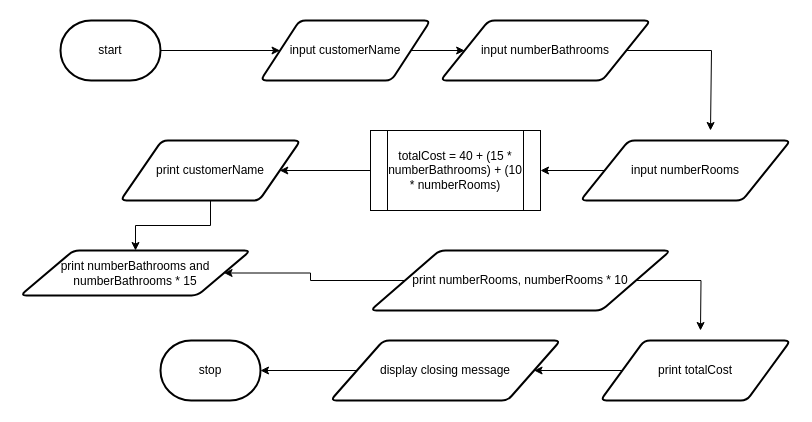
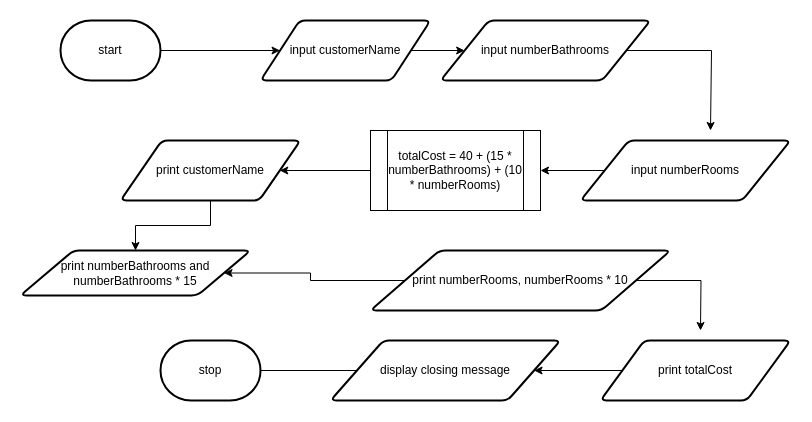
(268, 371) -> (266, 371)
